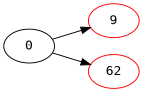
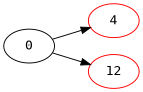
(114, 21) -> (114, 21)
(114, 71) -> (114, 71)
